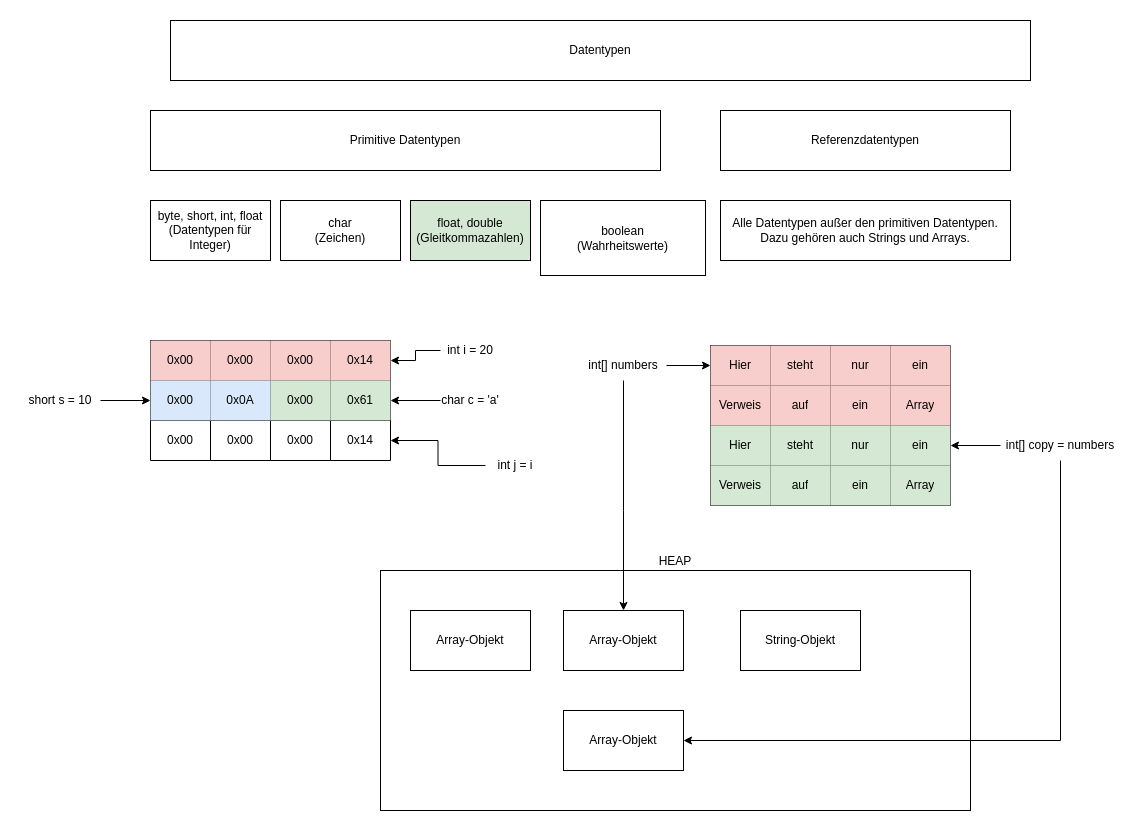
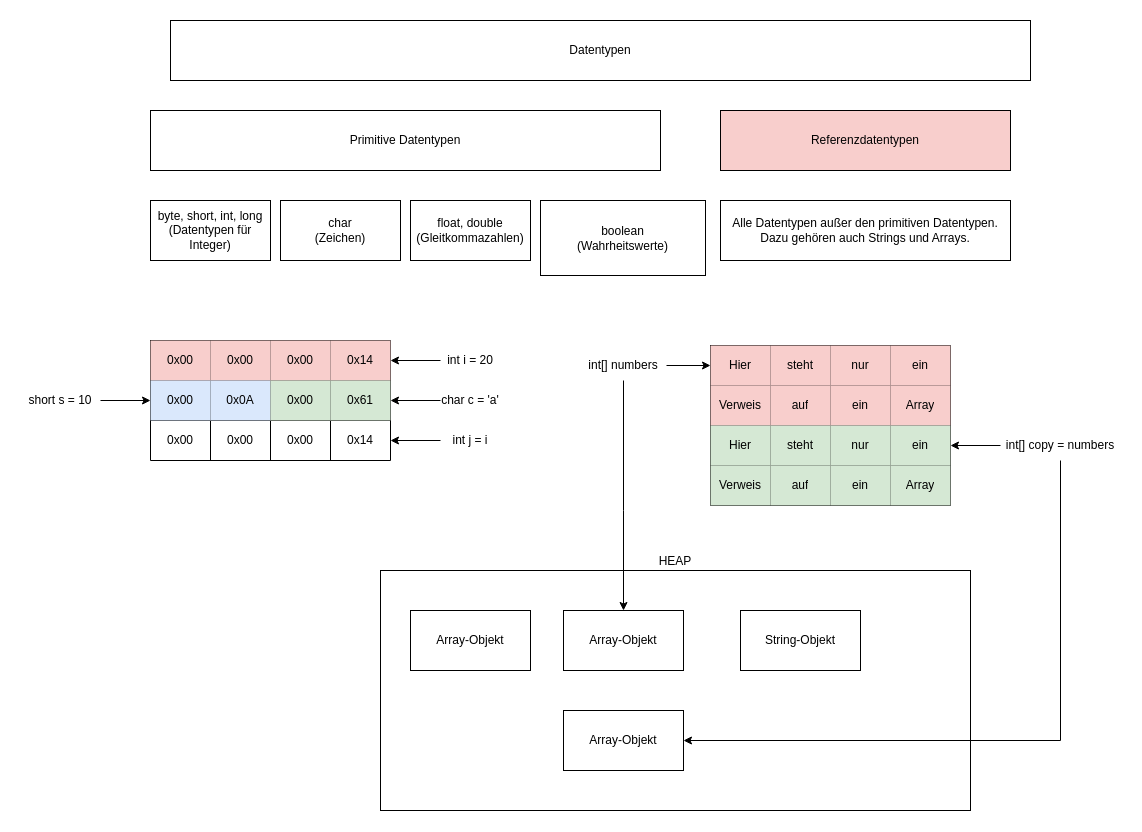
(866, 141) -> (866, 141)
(211, 231) -> (211, 231)
(471, 231) -> (471, 231)
(471, 351) -> (471, 361)
(516, 466) -> (471, 441)
